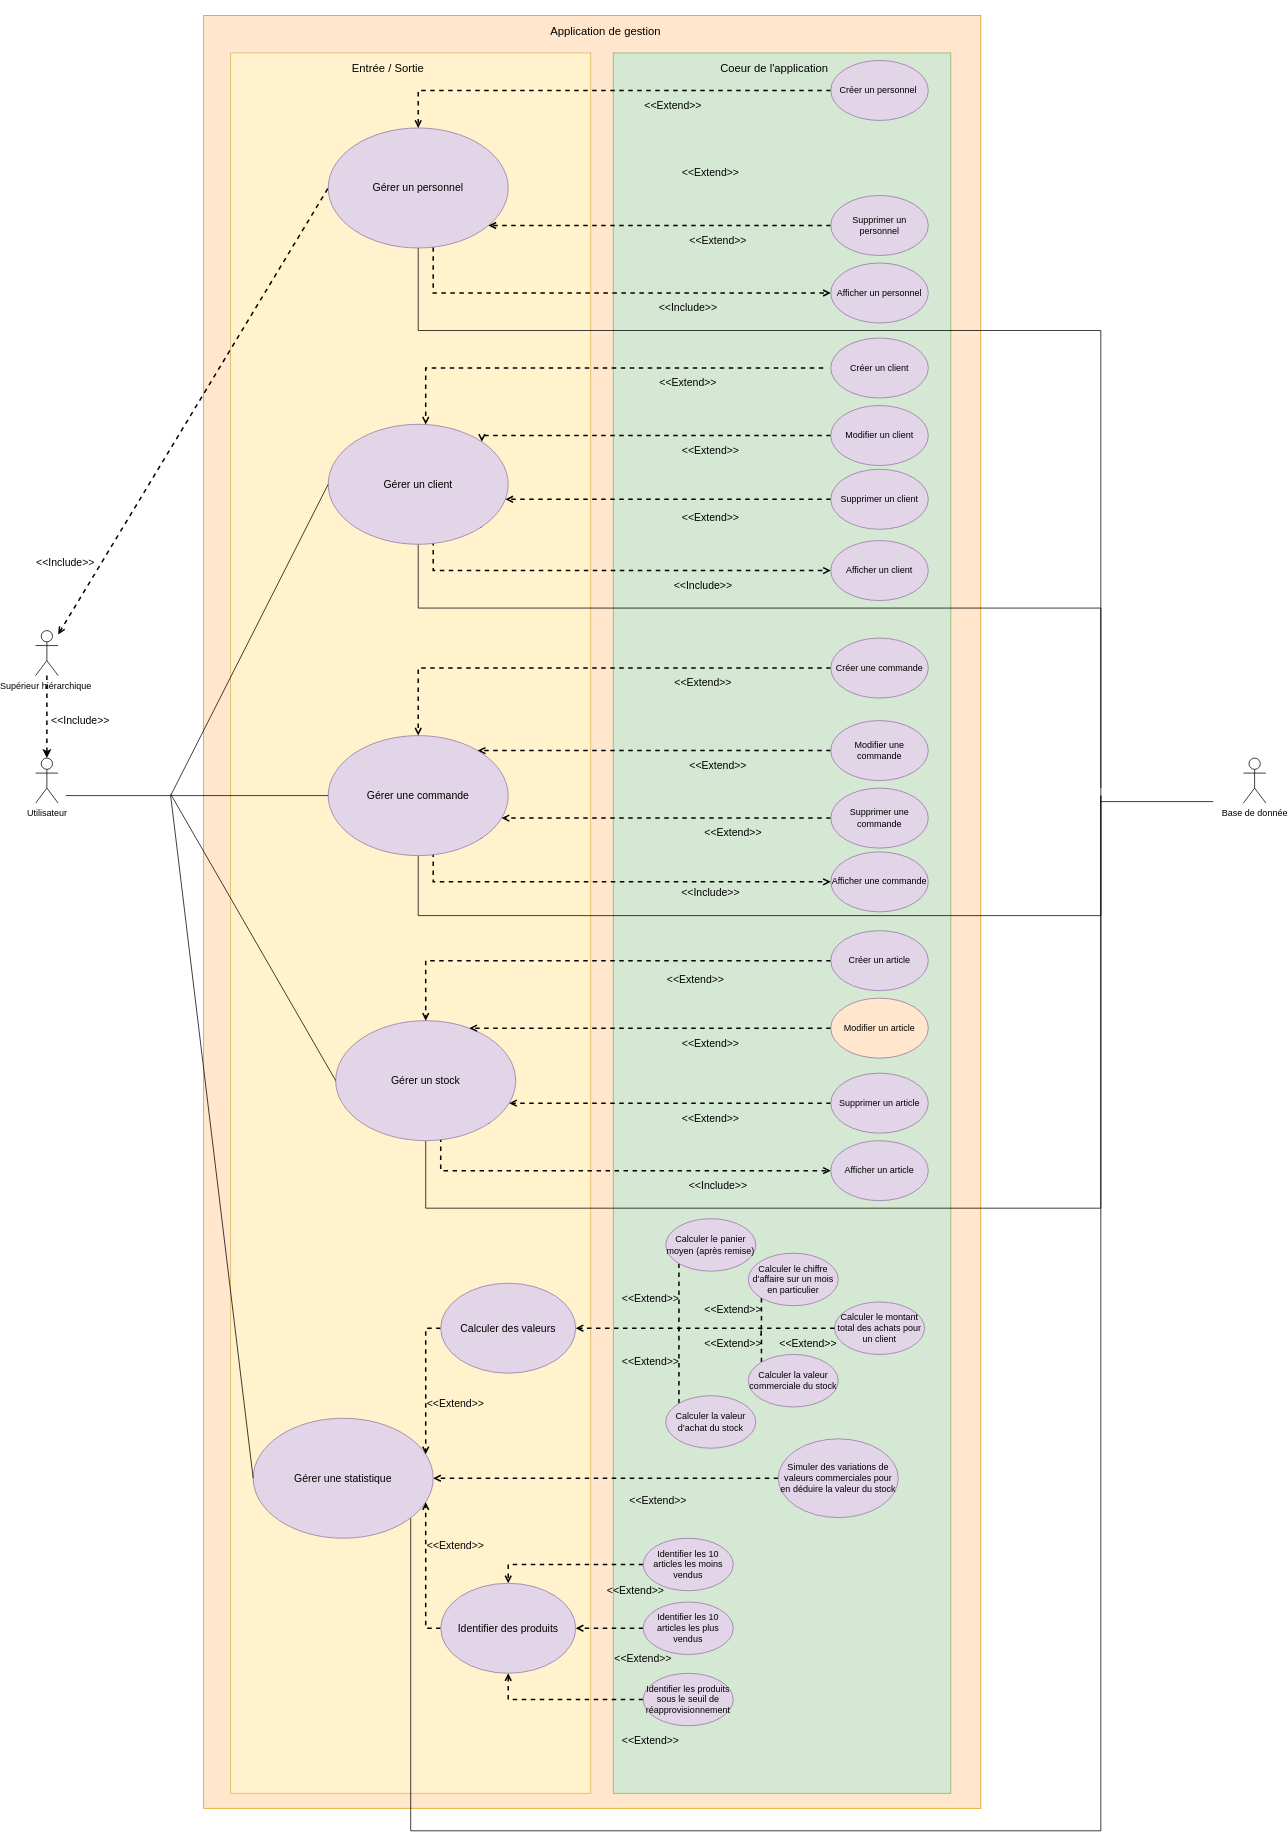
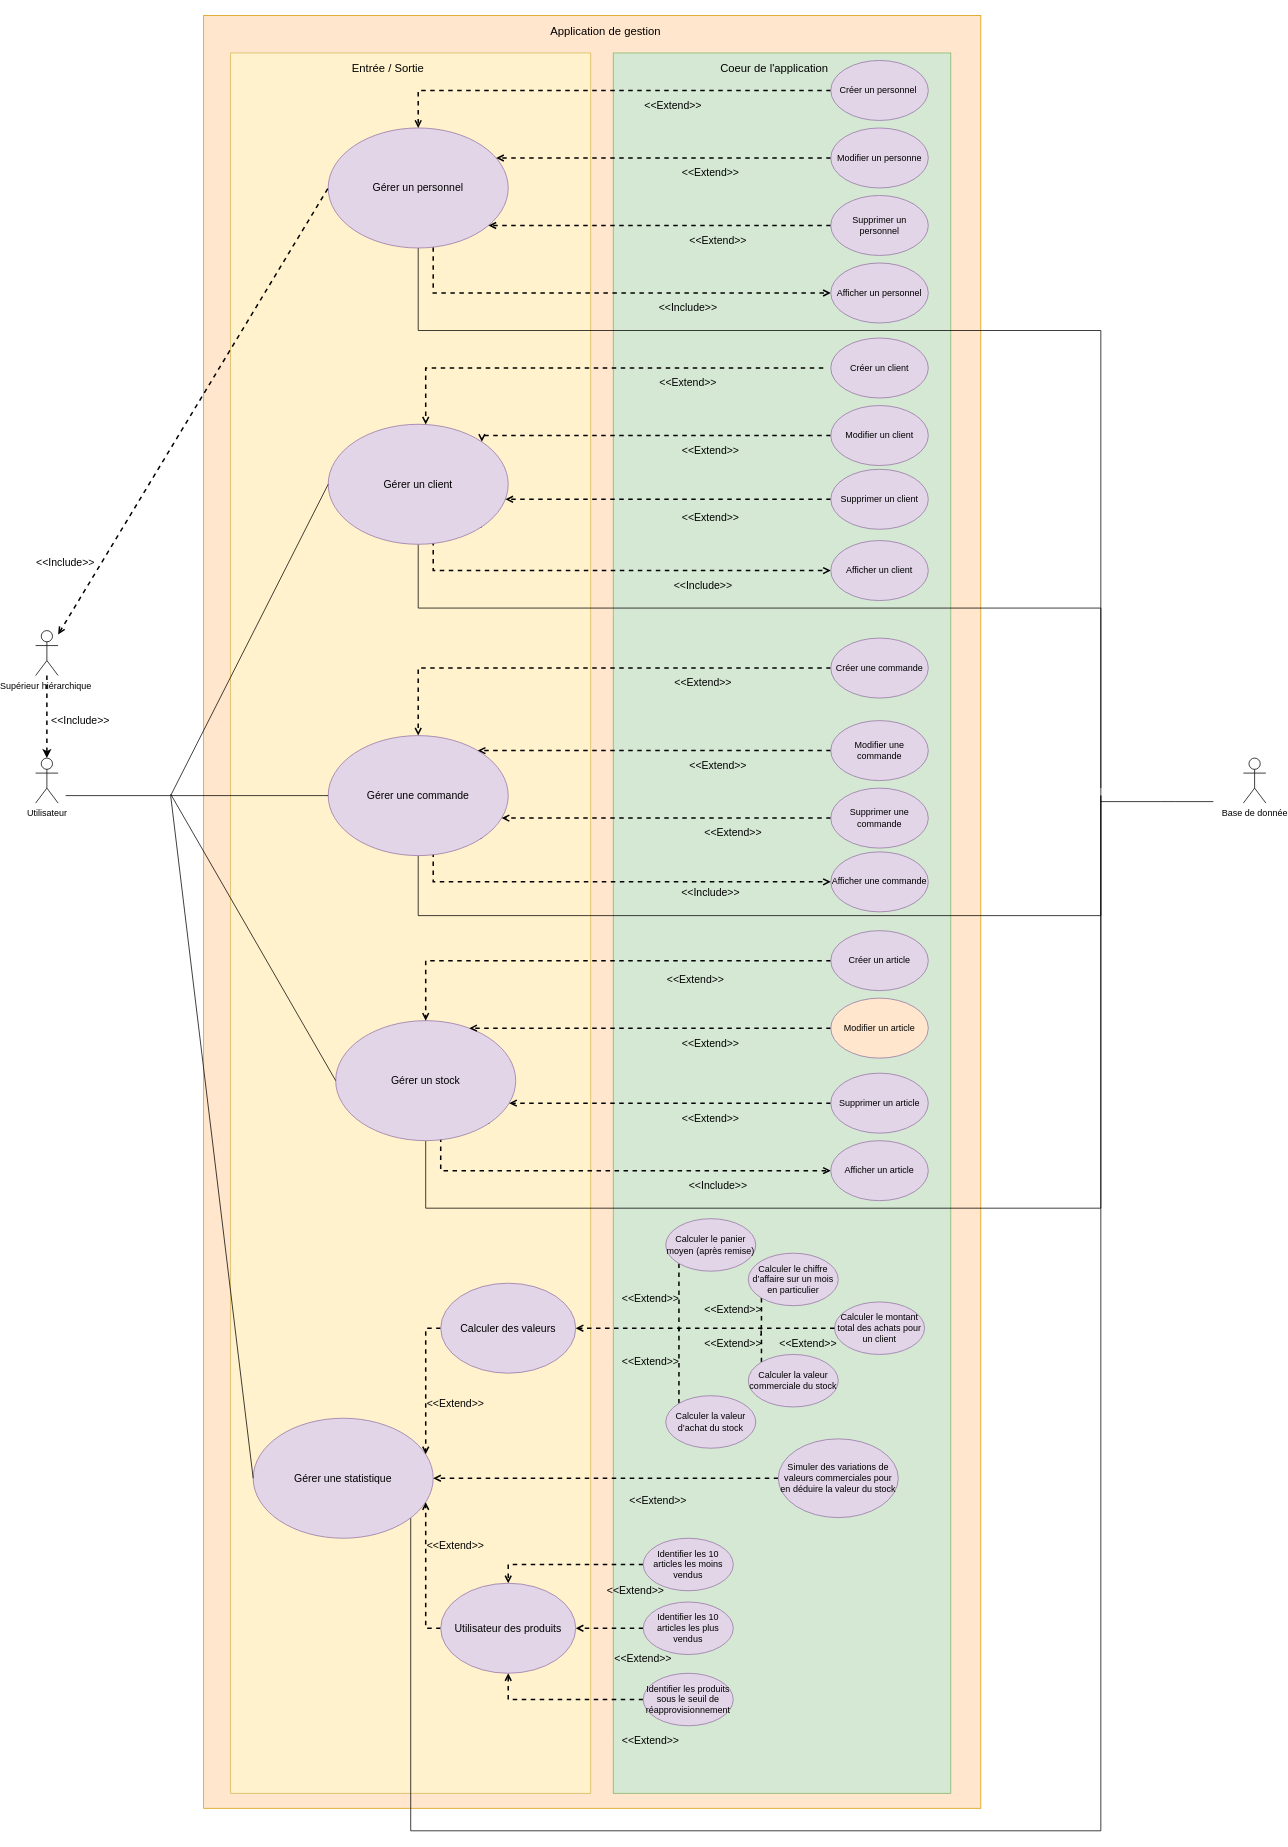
none -> (666, 158)
none -> (879, 158)
(508, 1628) -> (508, 1628)
